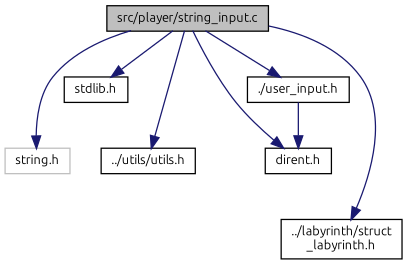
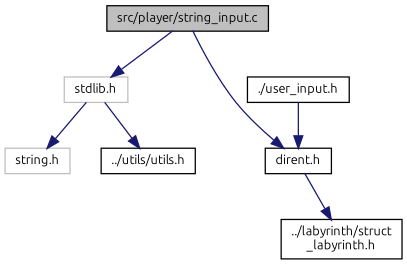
(237, 51) -> none
(63, 66) -> (71, 121)
(170, 84) -> (118, 120)
(96, 90) -> (96, 90)
(368, 90) -> (315, 191)
